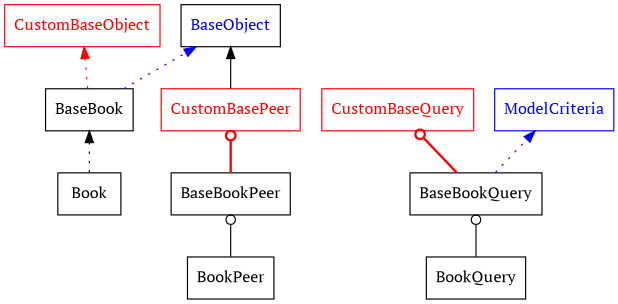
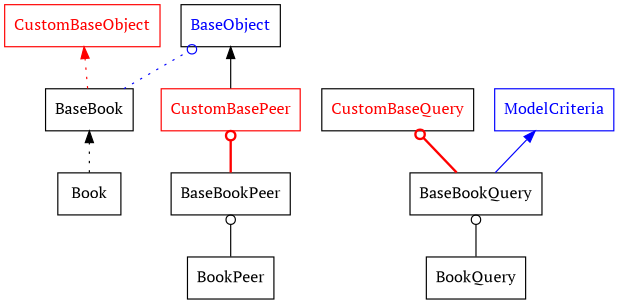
(155, 71) -> (155, 71)
(398, 110) -> (398, 110)
(511, 156) -> (511, 156)
